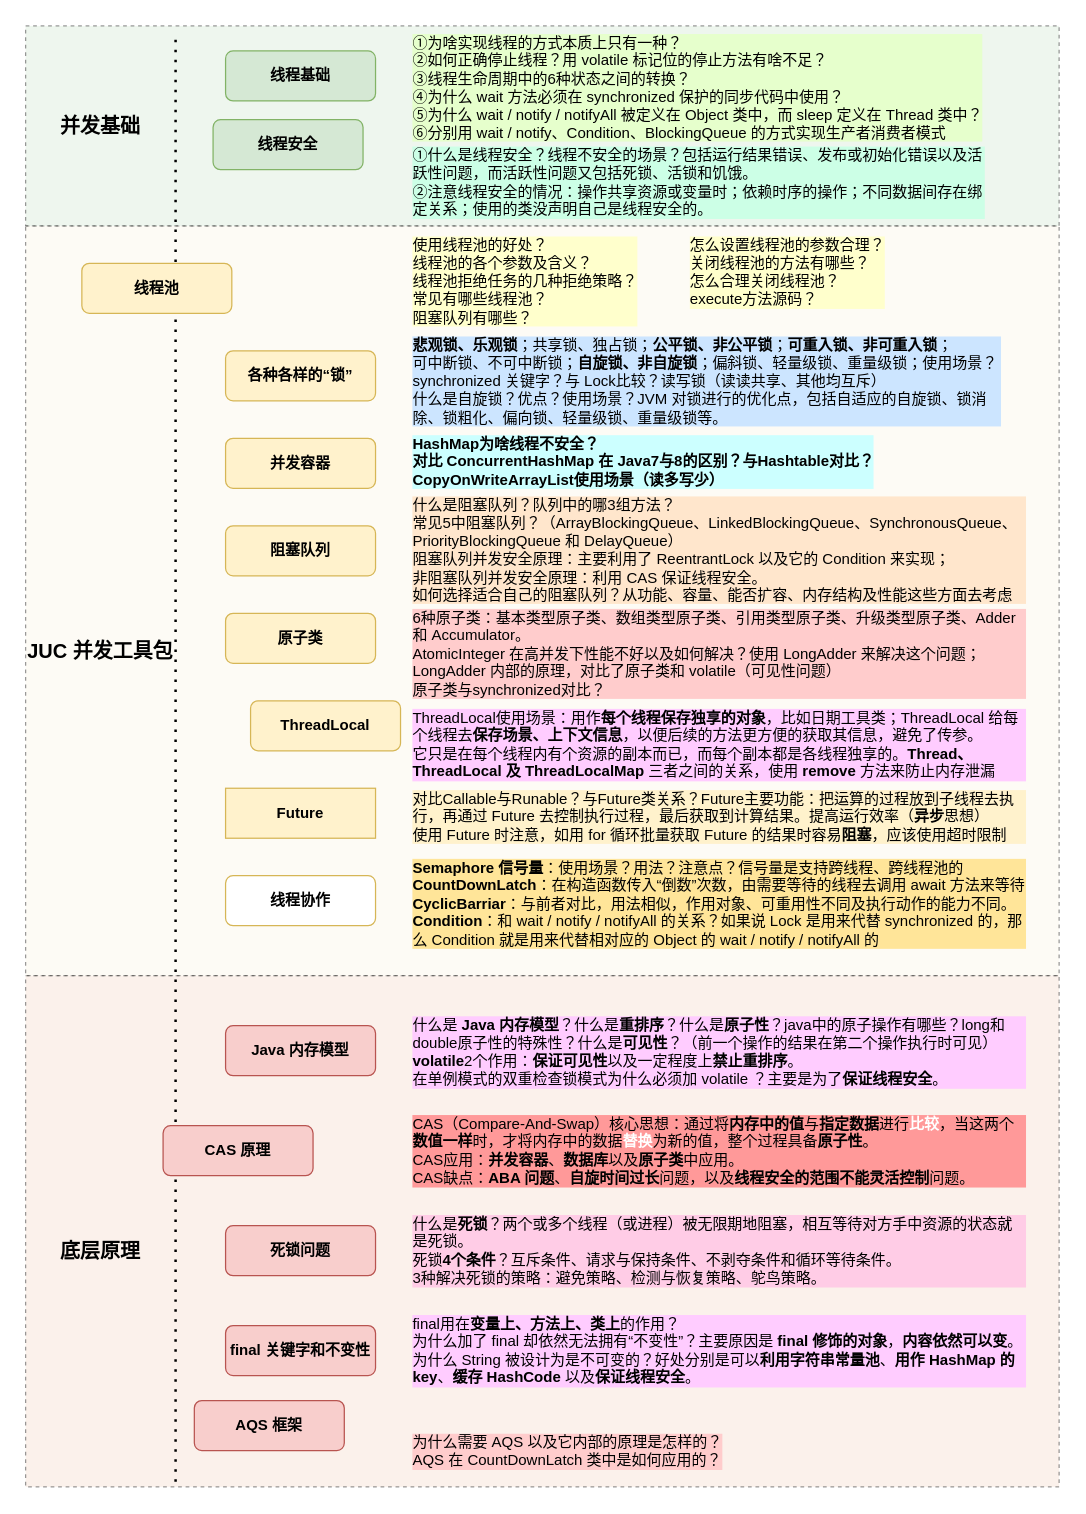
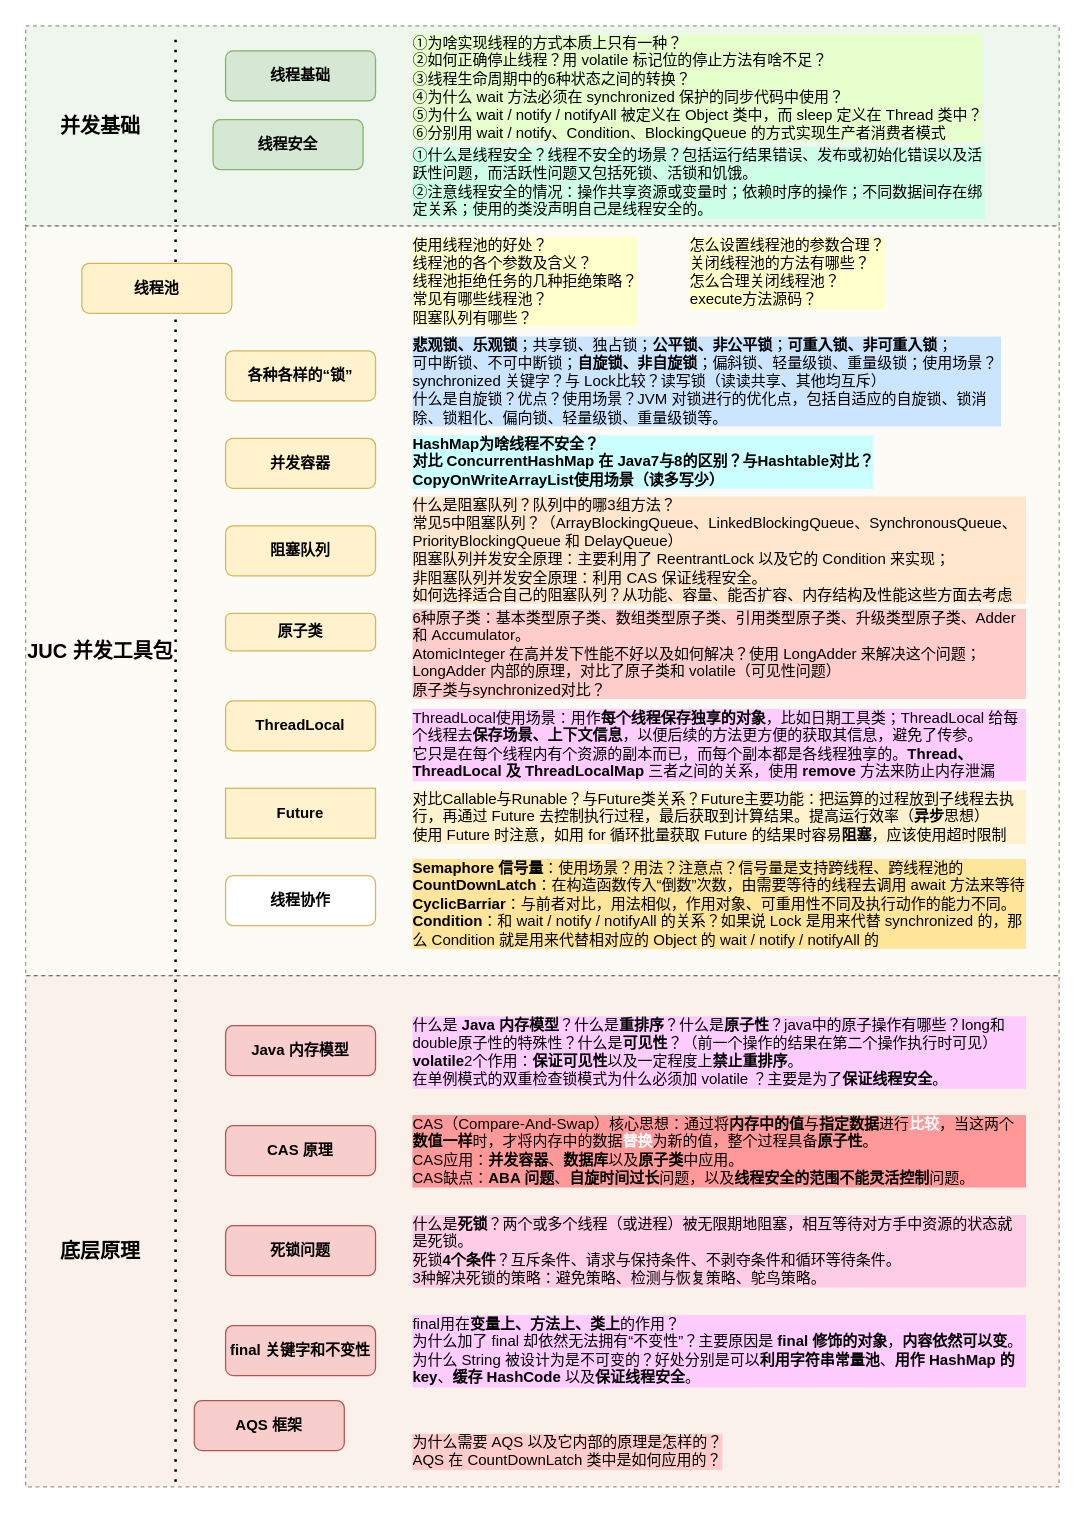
(301, 638) -> (301, 632)
(326, 726) -> (301, 726)
(238, 1151) -> (301, 1151)
